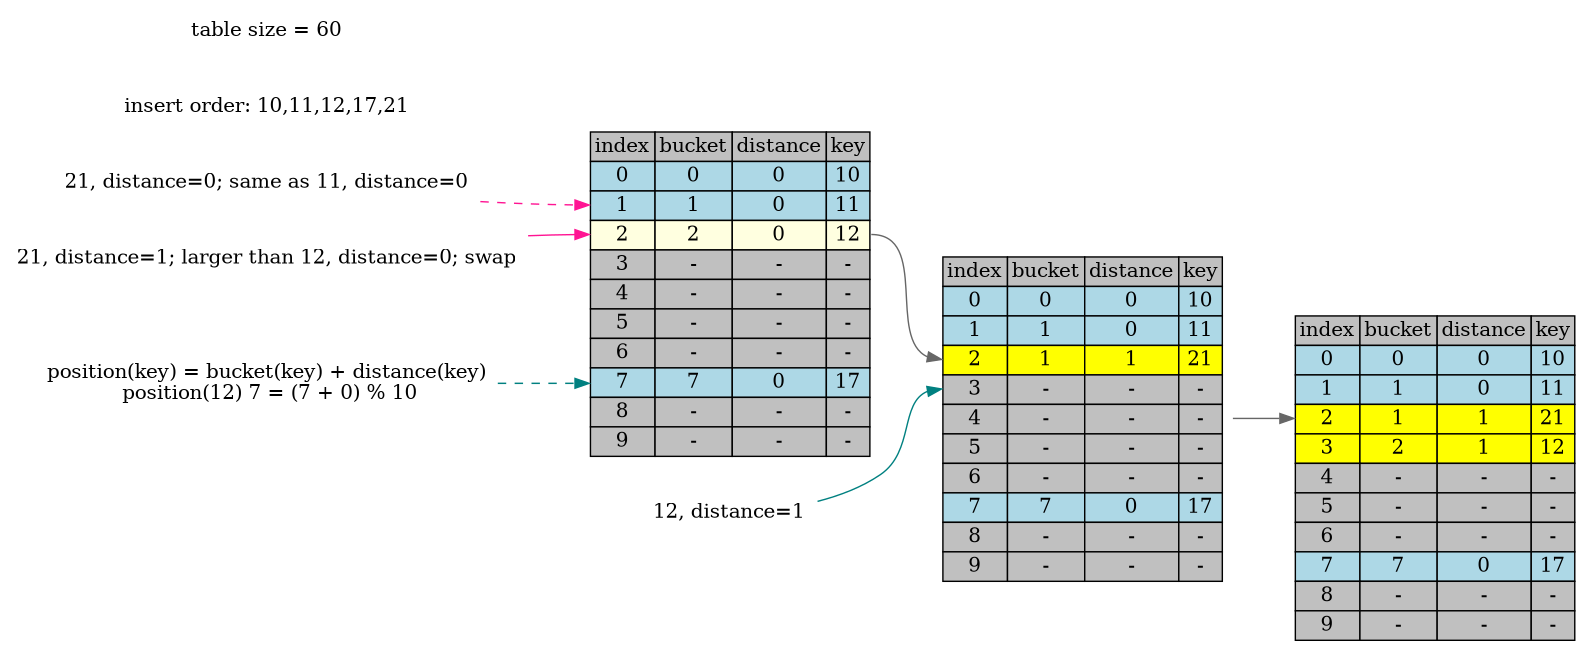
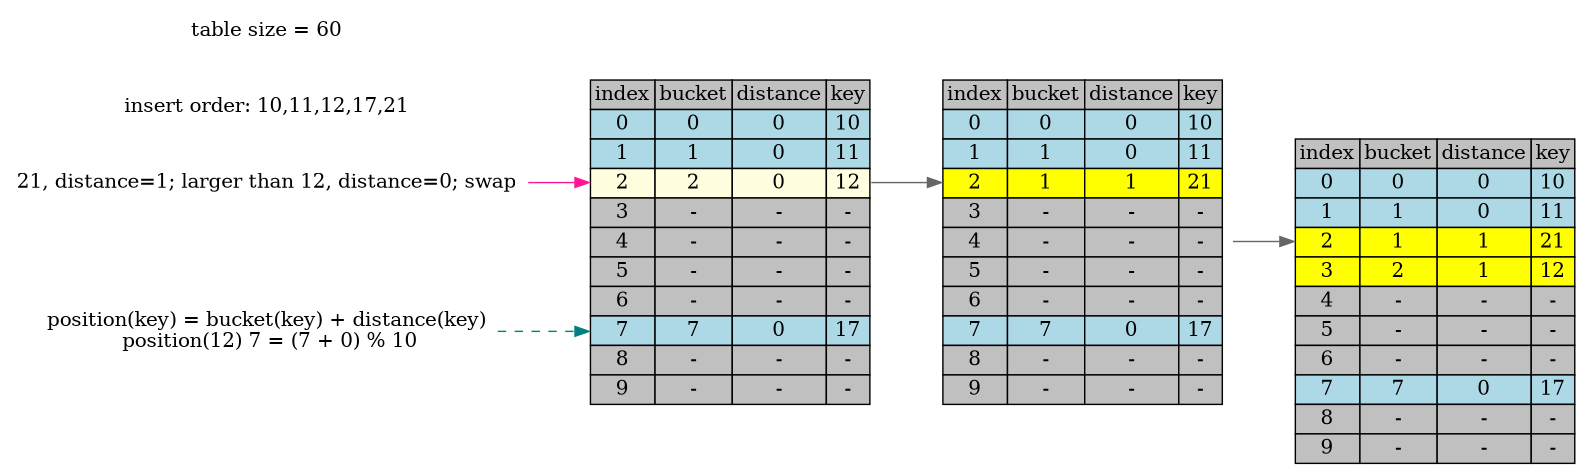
(267, 183) -> none
(729, 513) -> none
